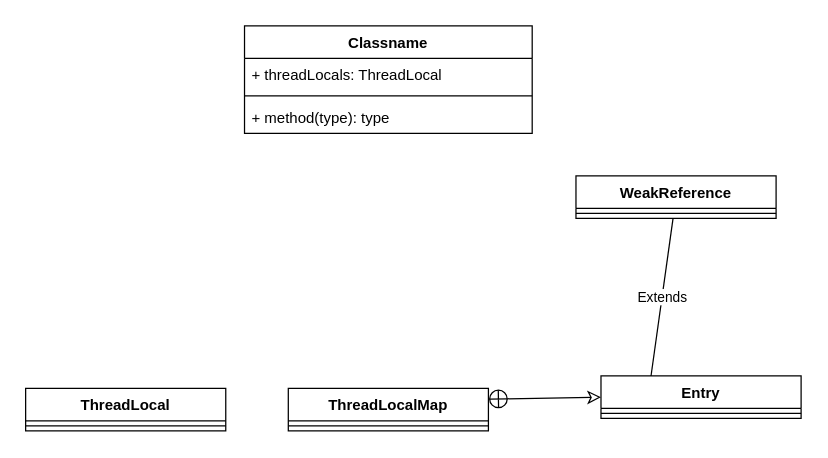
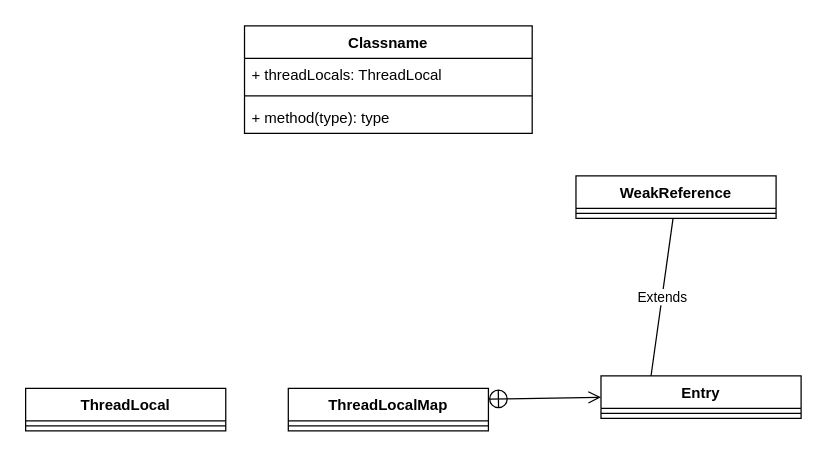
(589, 397) -> (592, 397)
